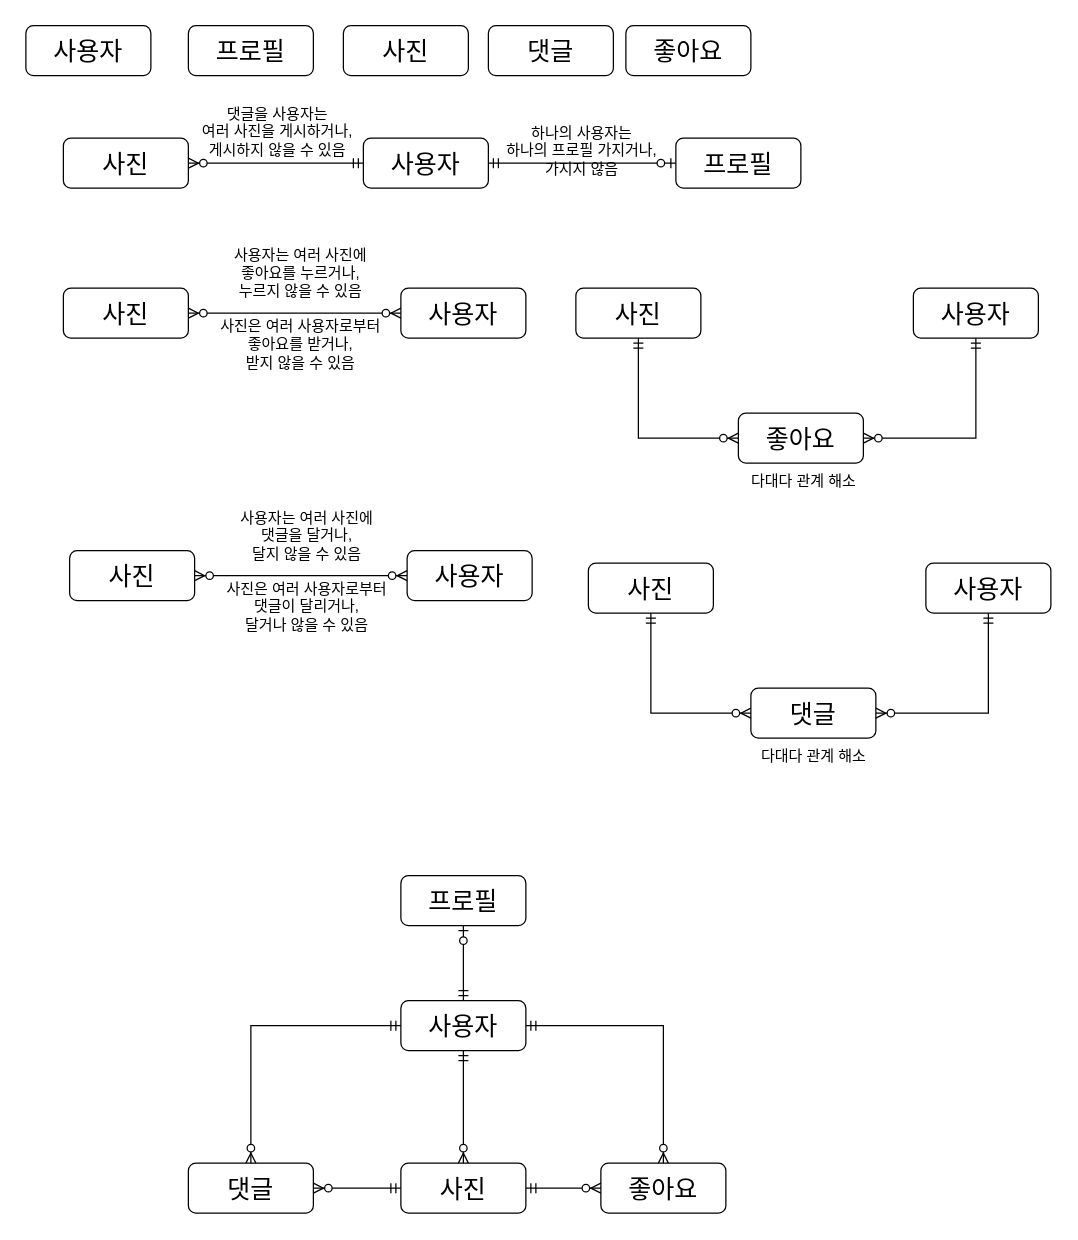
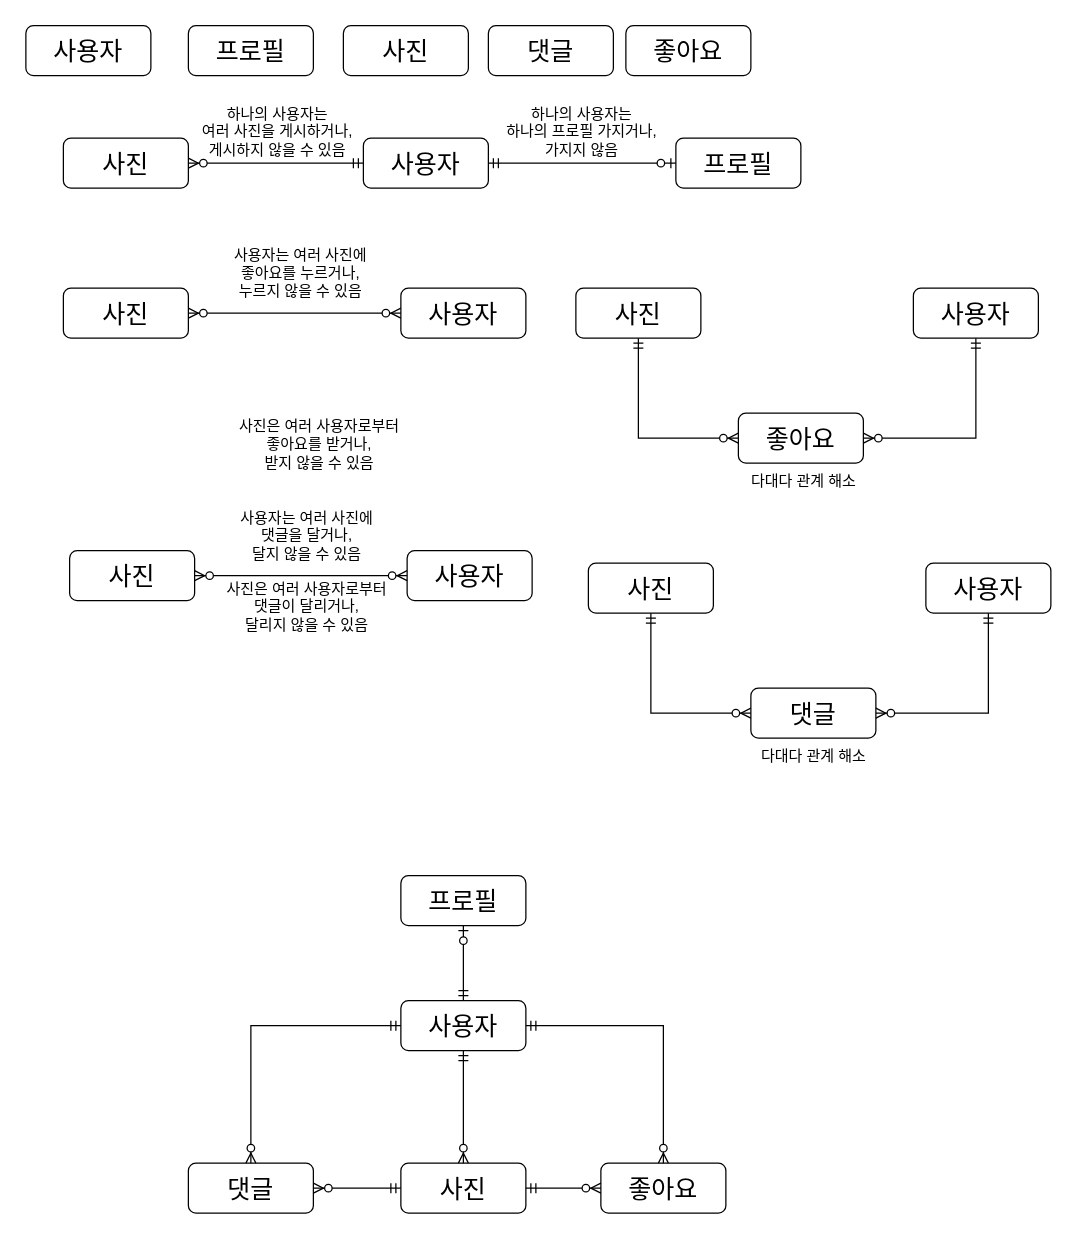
(278, 132) -> (278, 132)
(582, 151) -> (582, 132)
(301, 344) -> (319, 444)
(307, 607) -> (307, 607)
